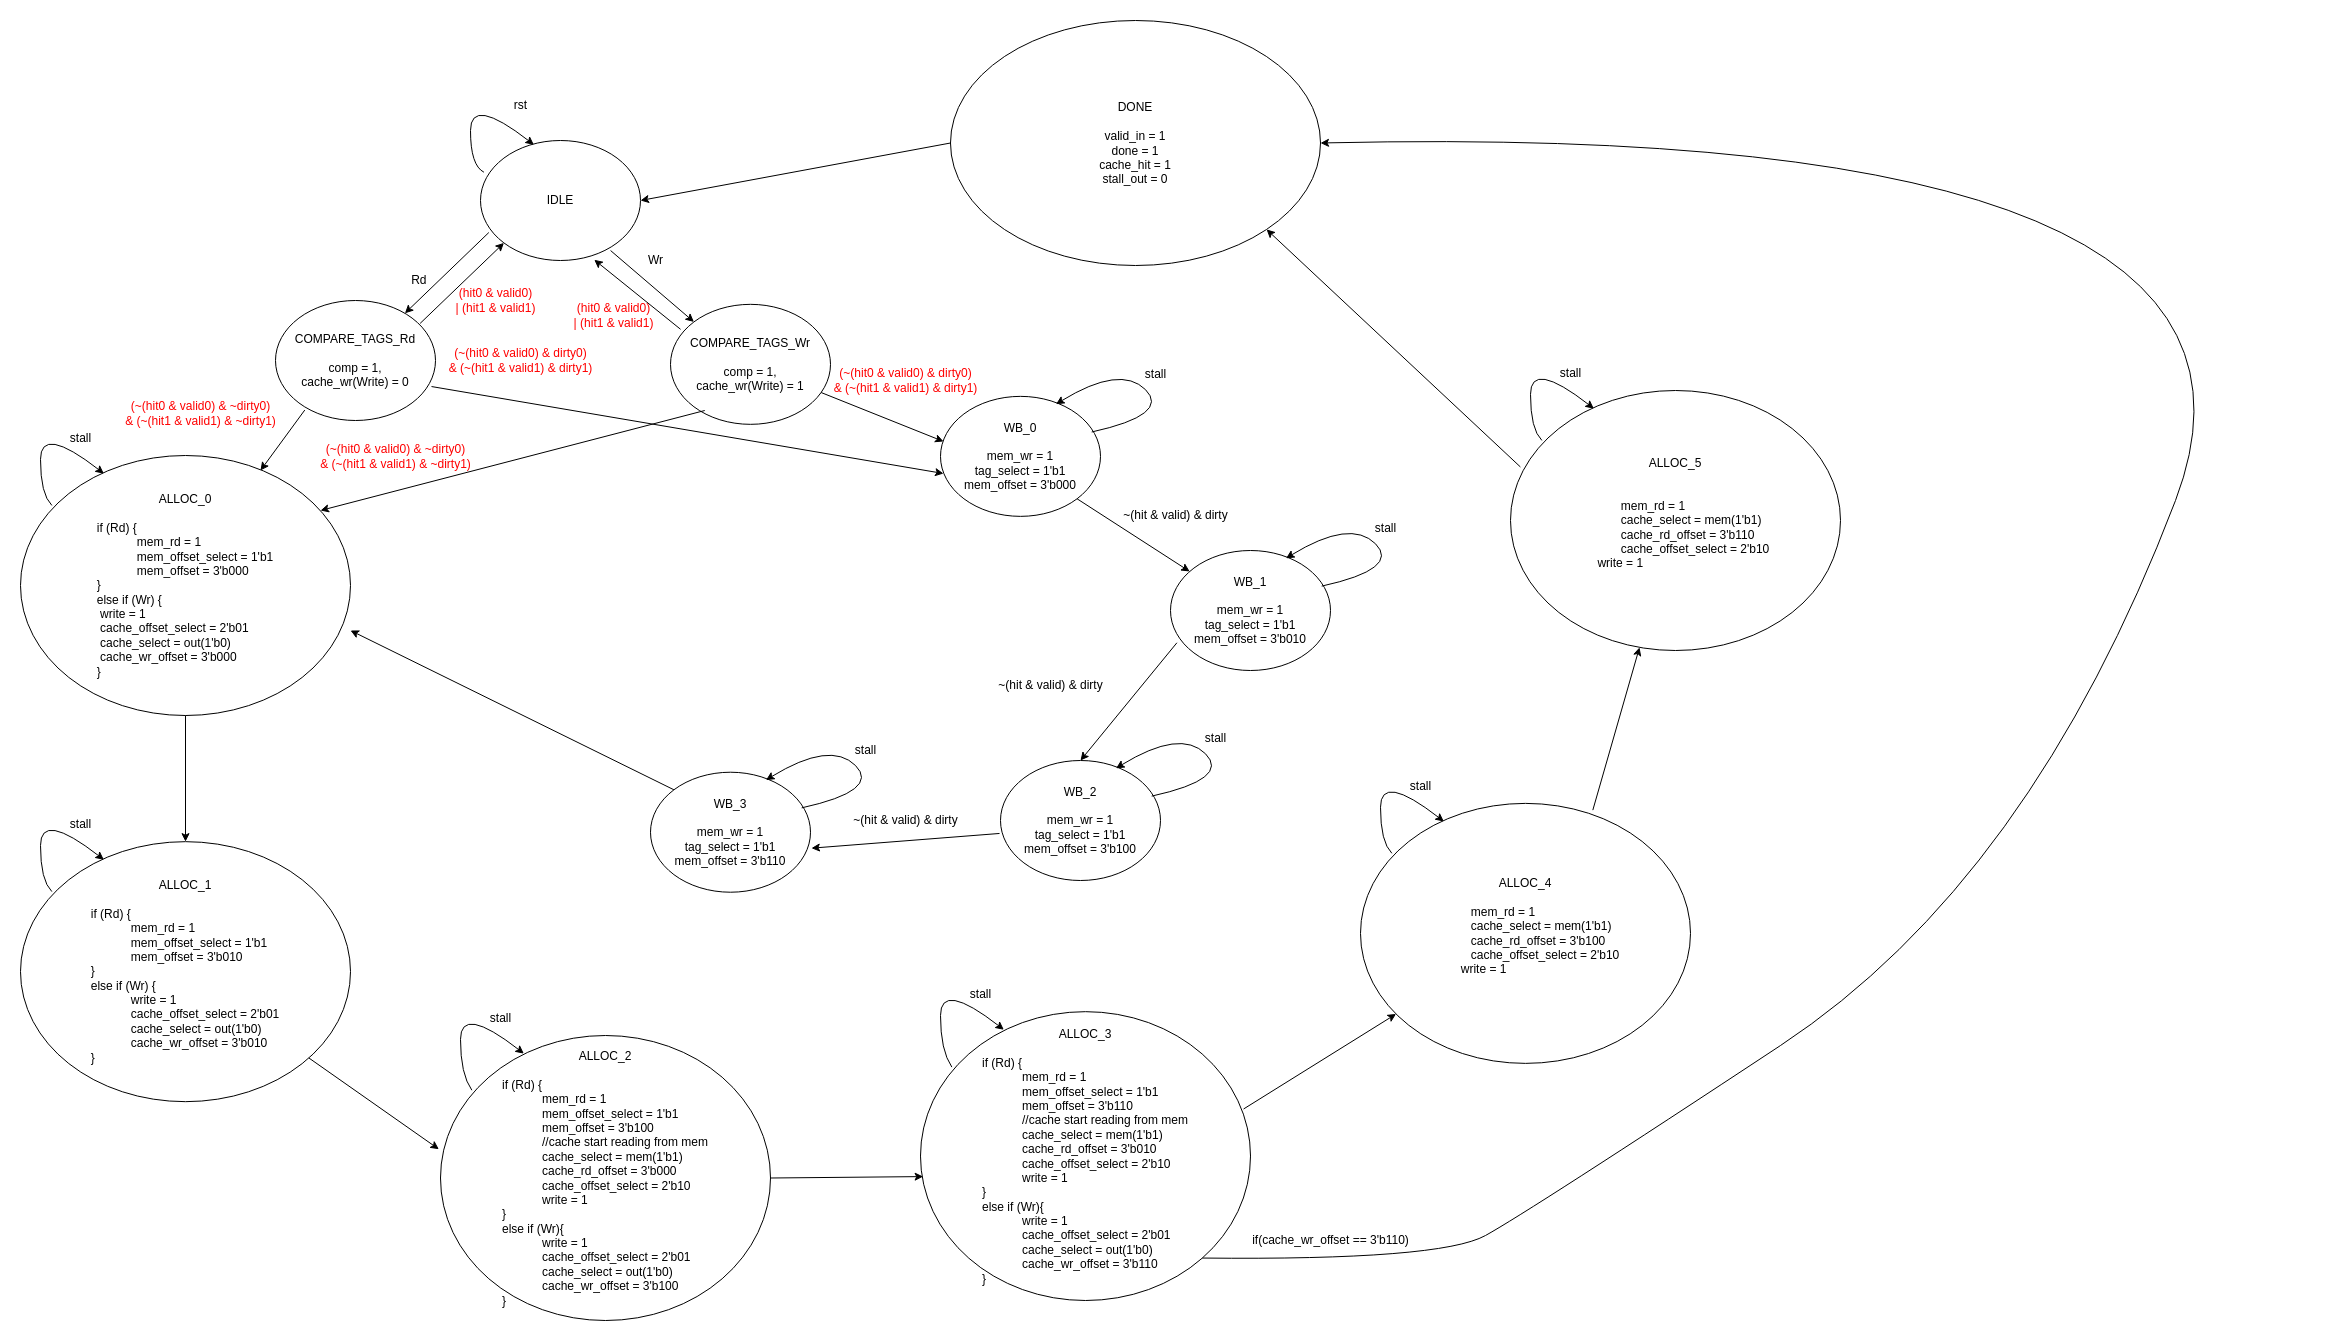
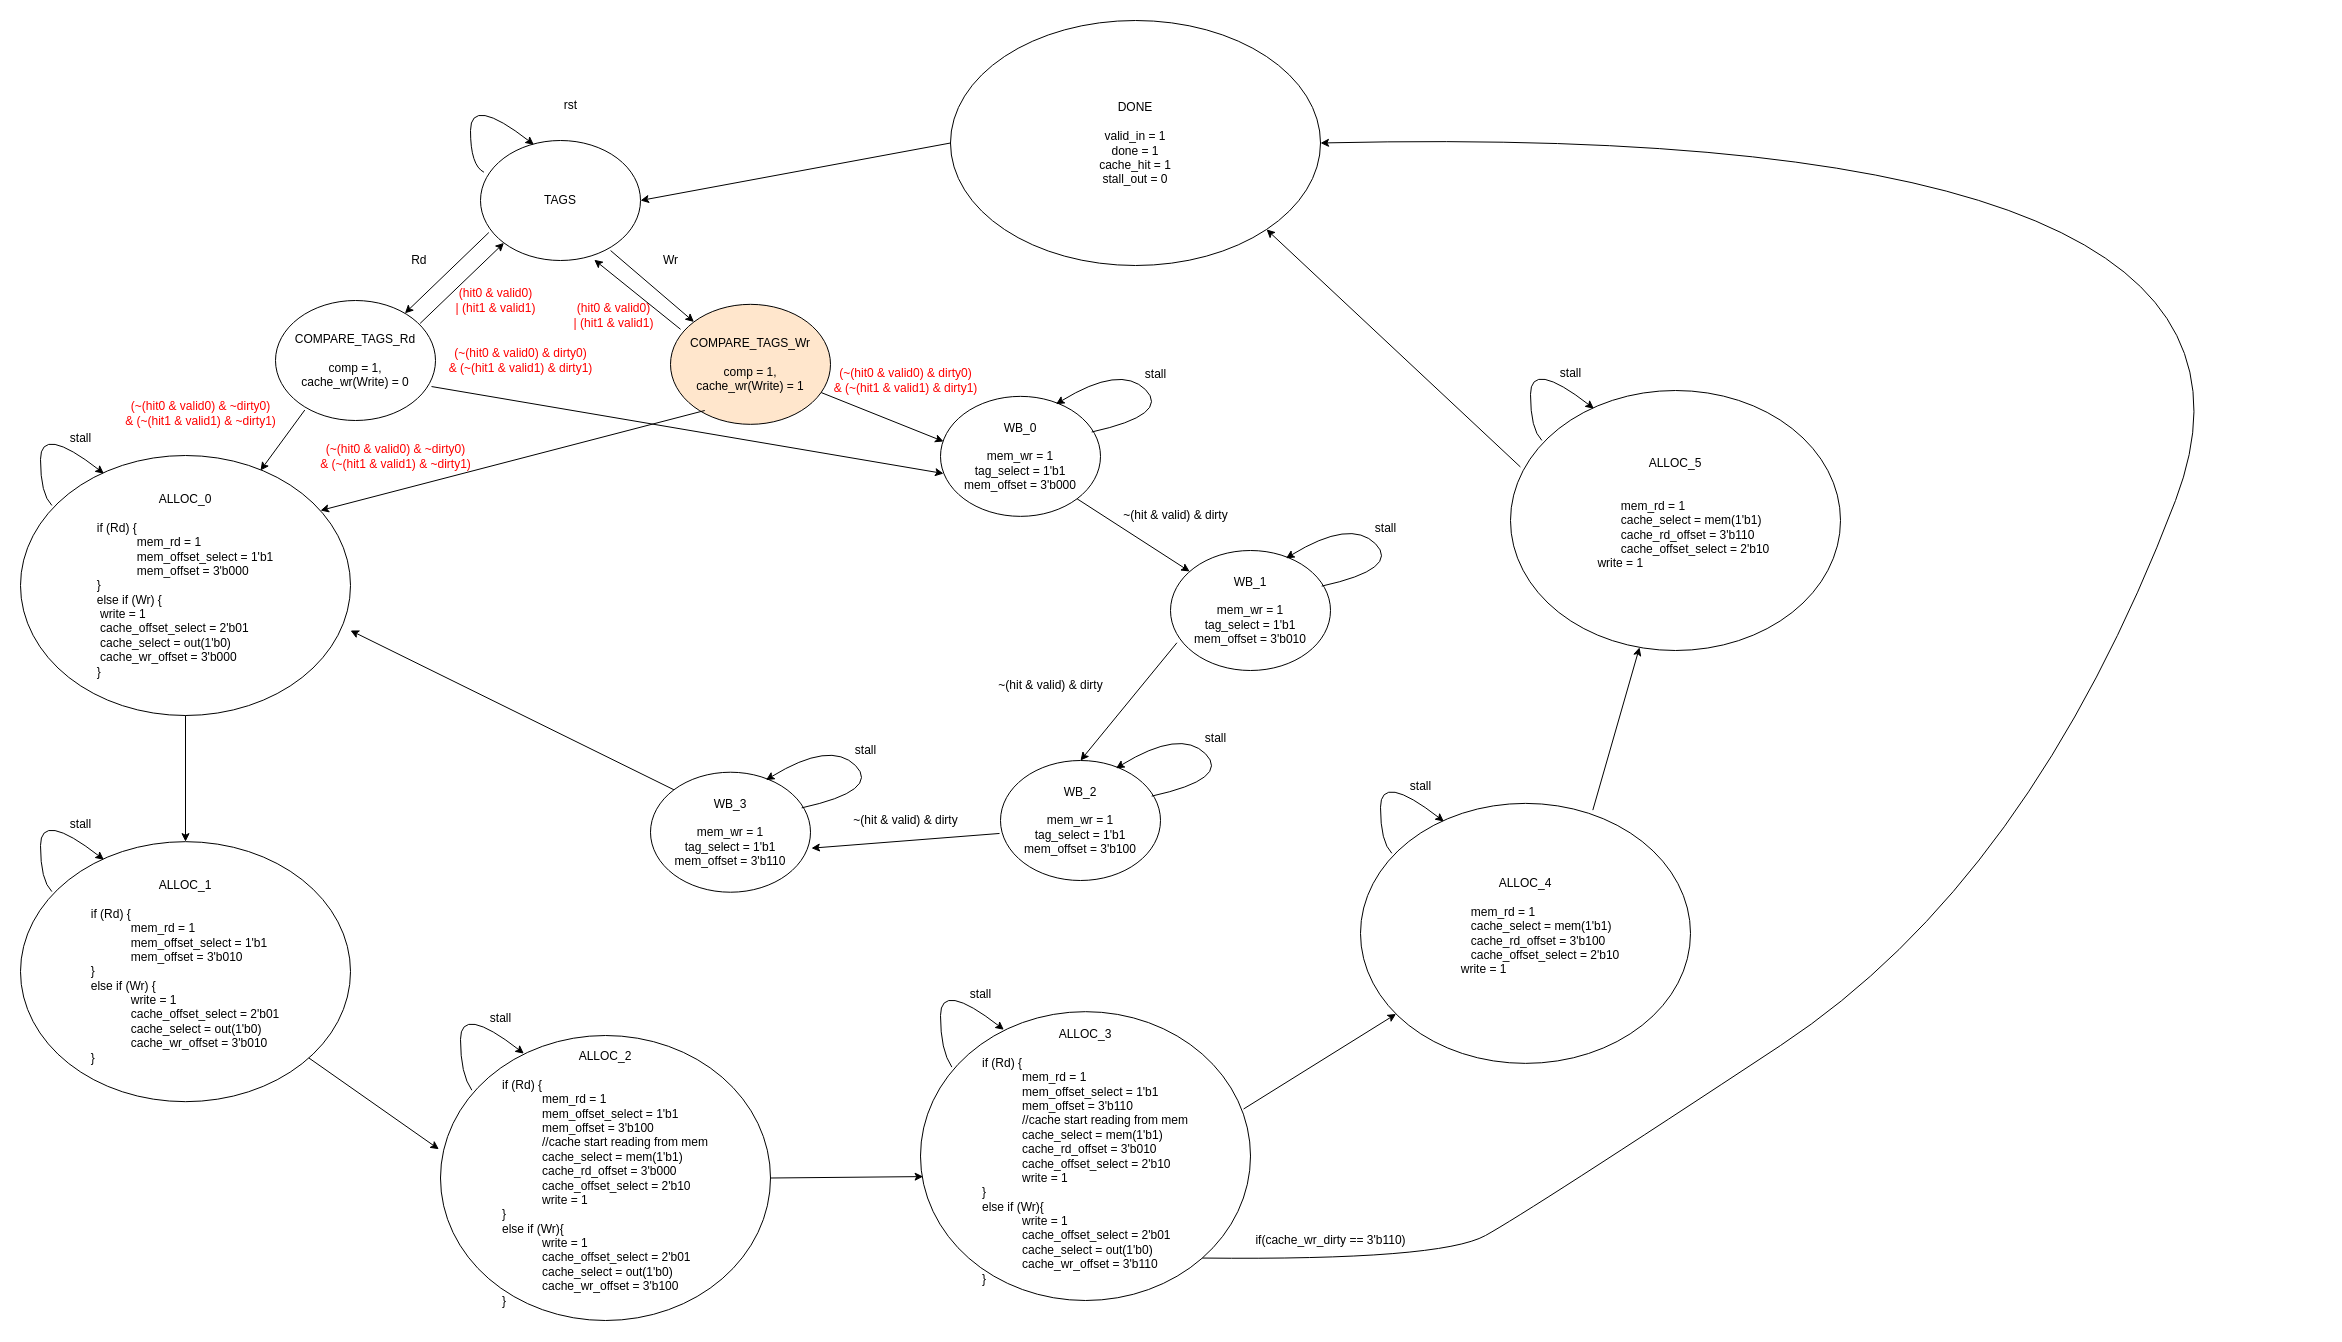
(521, 106) -> (571, 106)
(561, 201) -> (561, 201)
(656, 261) -> (671, 261)
(421, 281) -> (421, 261)
(751, 364) -> (751, 364)
(1331, 1241) -> (1331, 1241)
